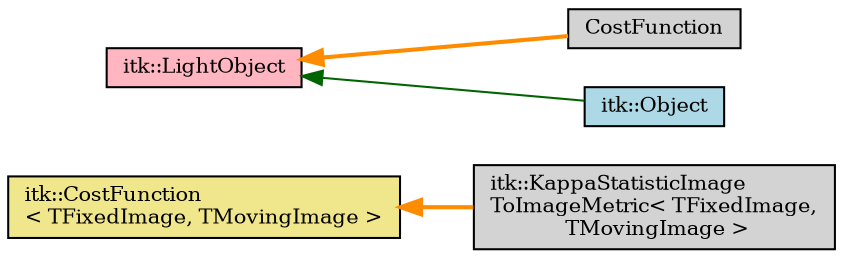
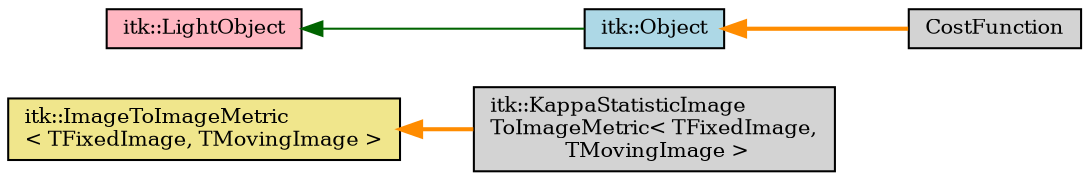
(446, 47) -> (827, 29)
(204, 207) -> (204, 129)
